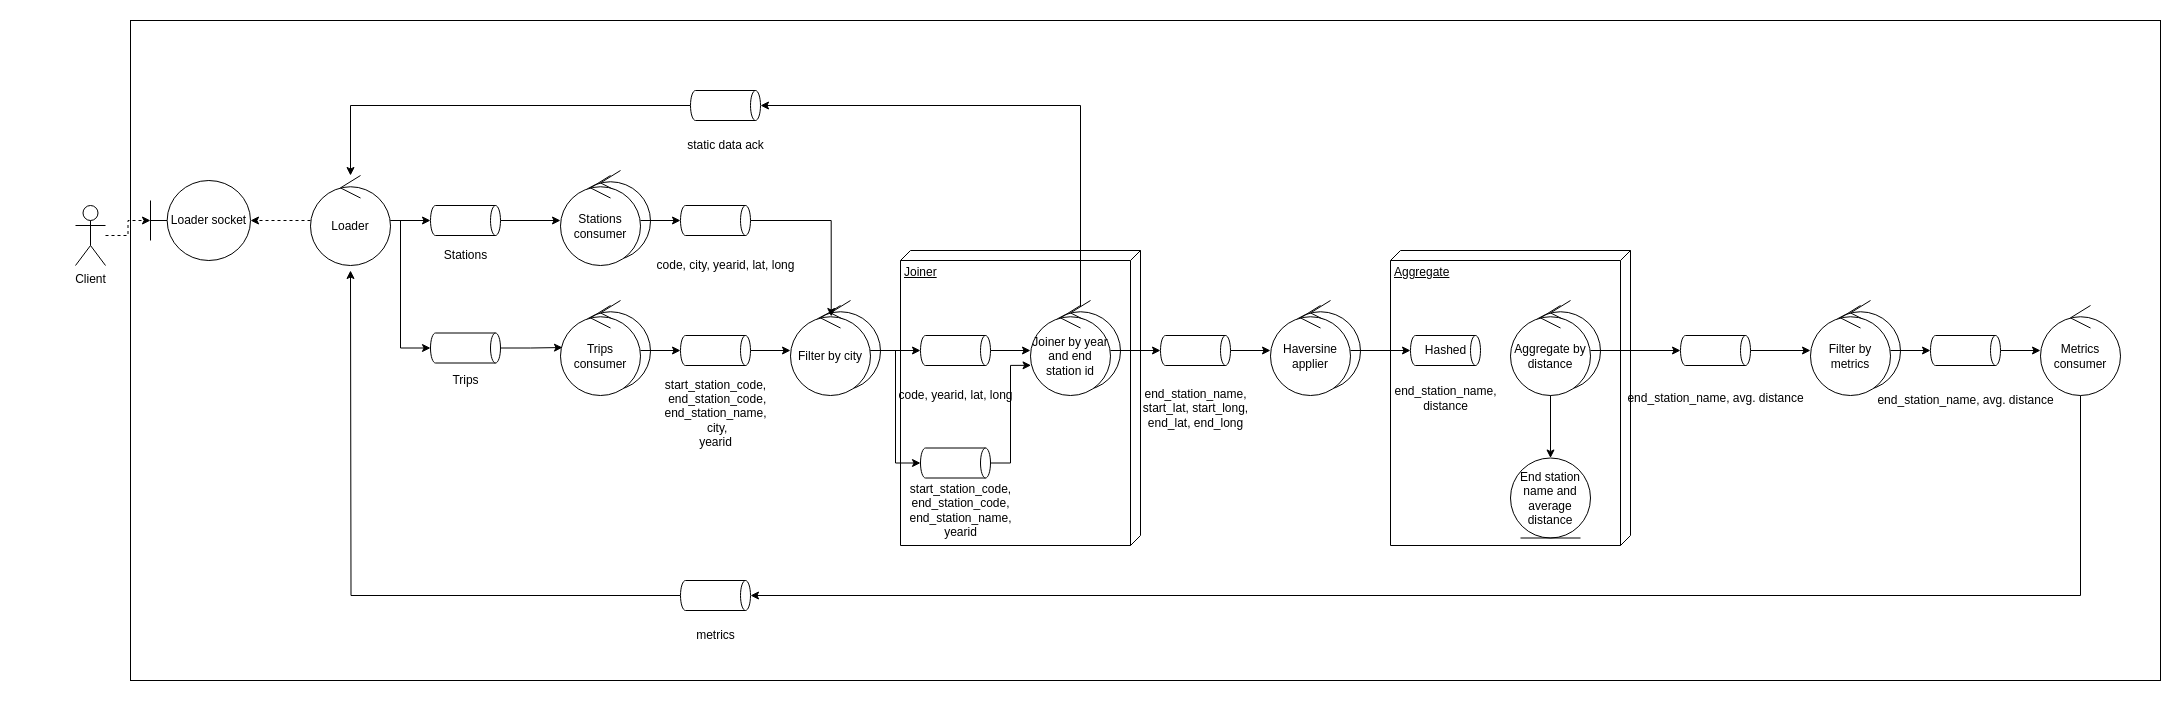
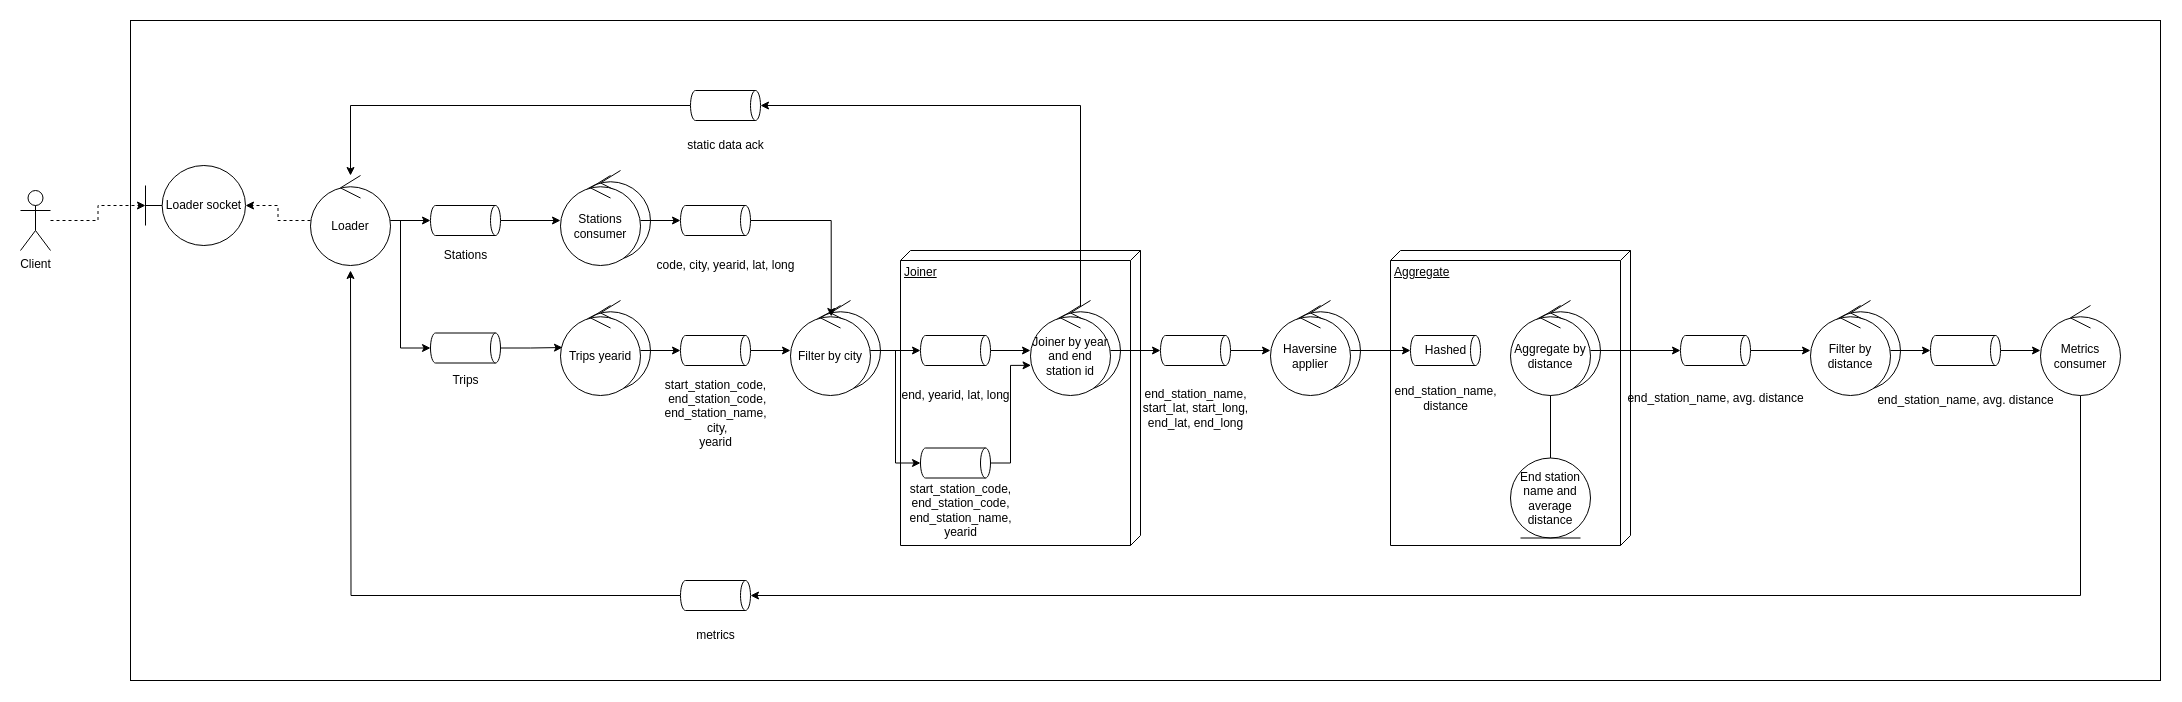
(201, 221) -> (196, 206)
(91, 236) -> (36, 221)
(601, 357) -> (601, 357)
(1851, 357) -> (1851, 357)
(956, 396) -> (956, 396)
(1551, 450) -> (1551, 453)
